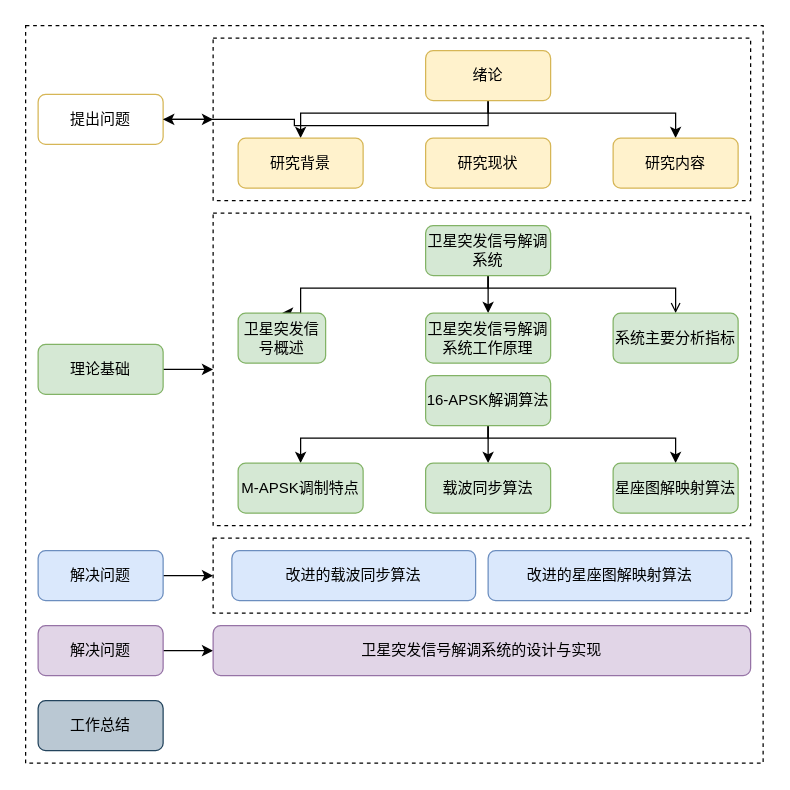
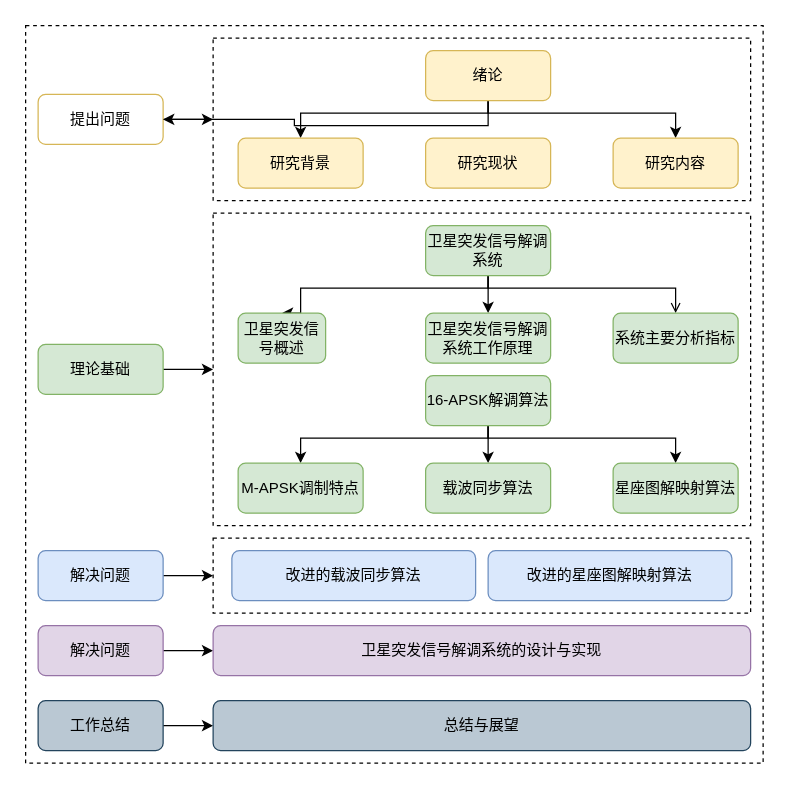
none -> (184, 726)
none -> (482, 726)
